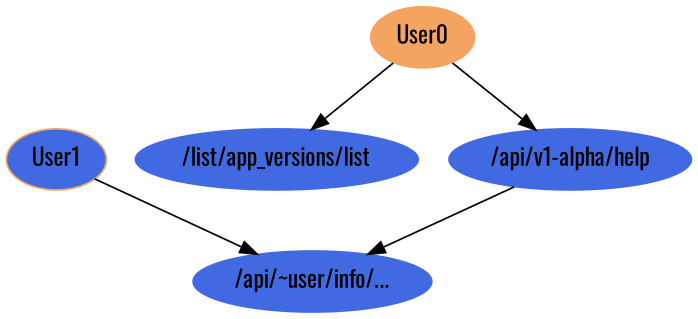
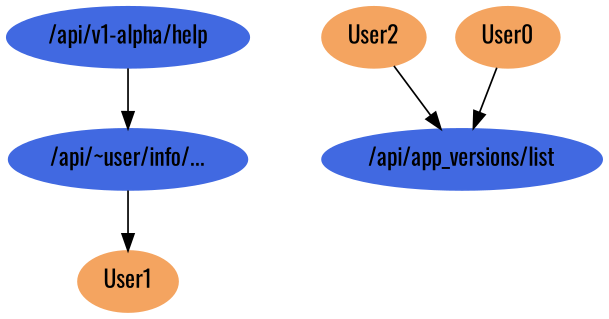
none -> (374, 37)
(487, 91) -> none
(56, 159) -> (128, 282)
(277, 159) -> (462, 159)
(168, 213) -> (128, 212)
